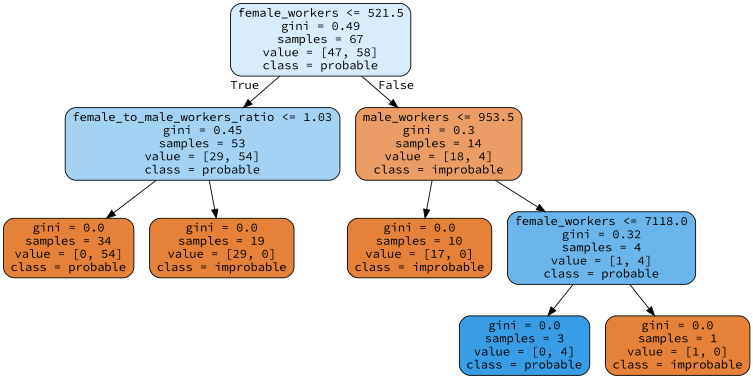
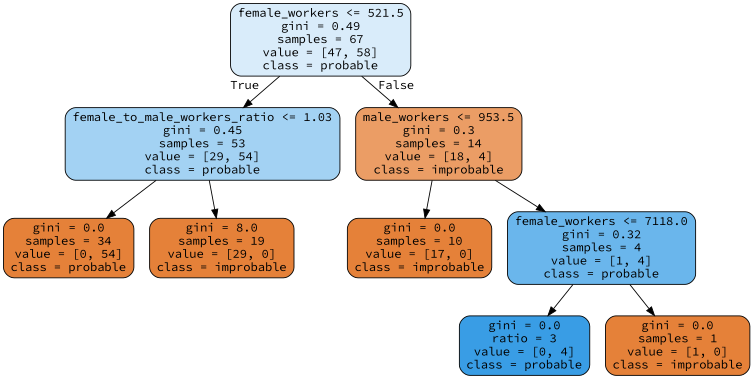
(222, 248) -> (222, 248)
(525, 346) -> (525, 346)
